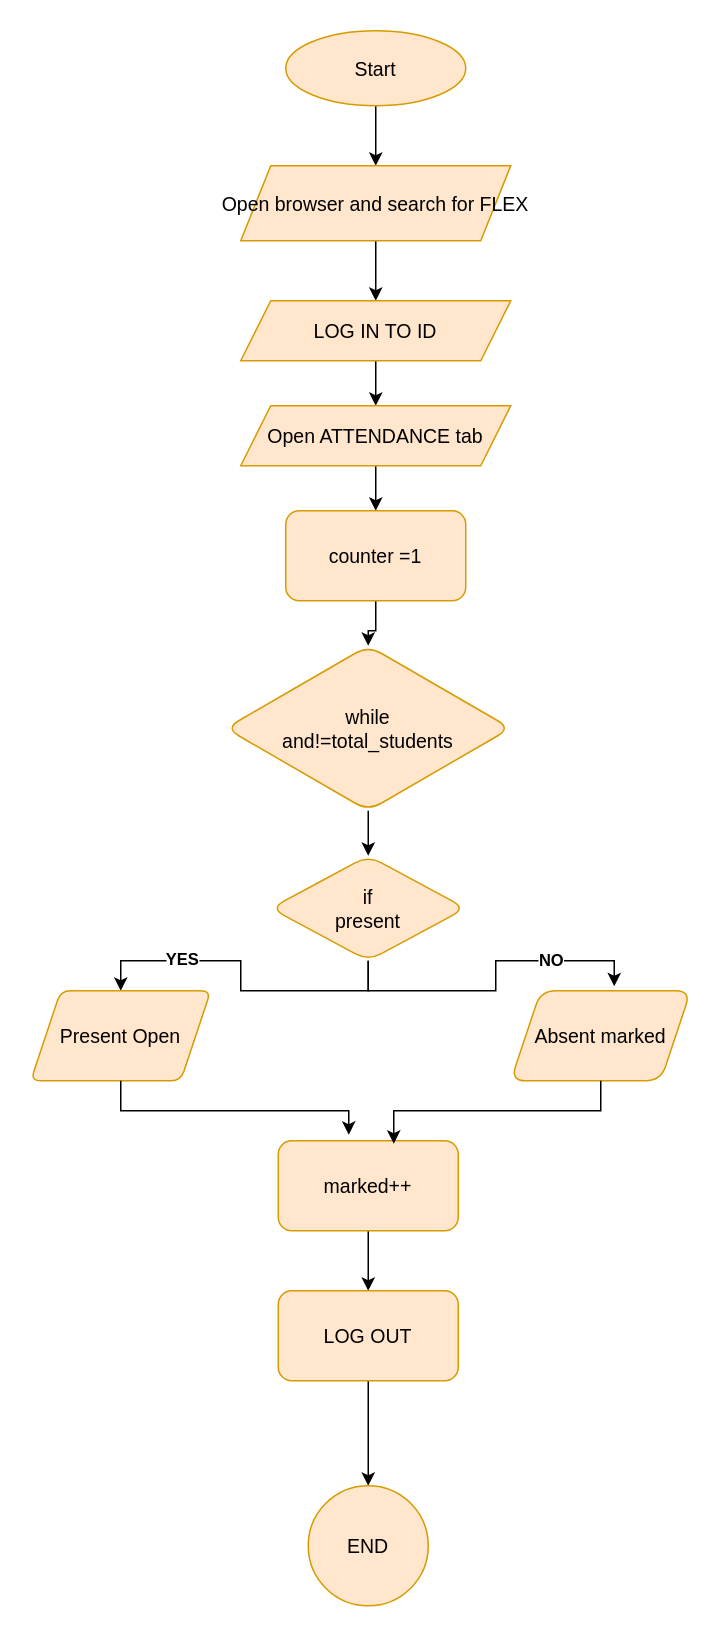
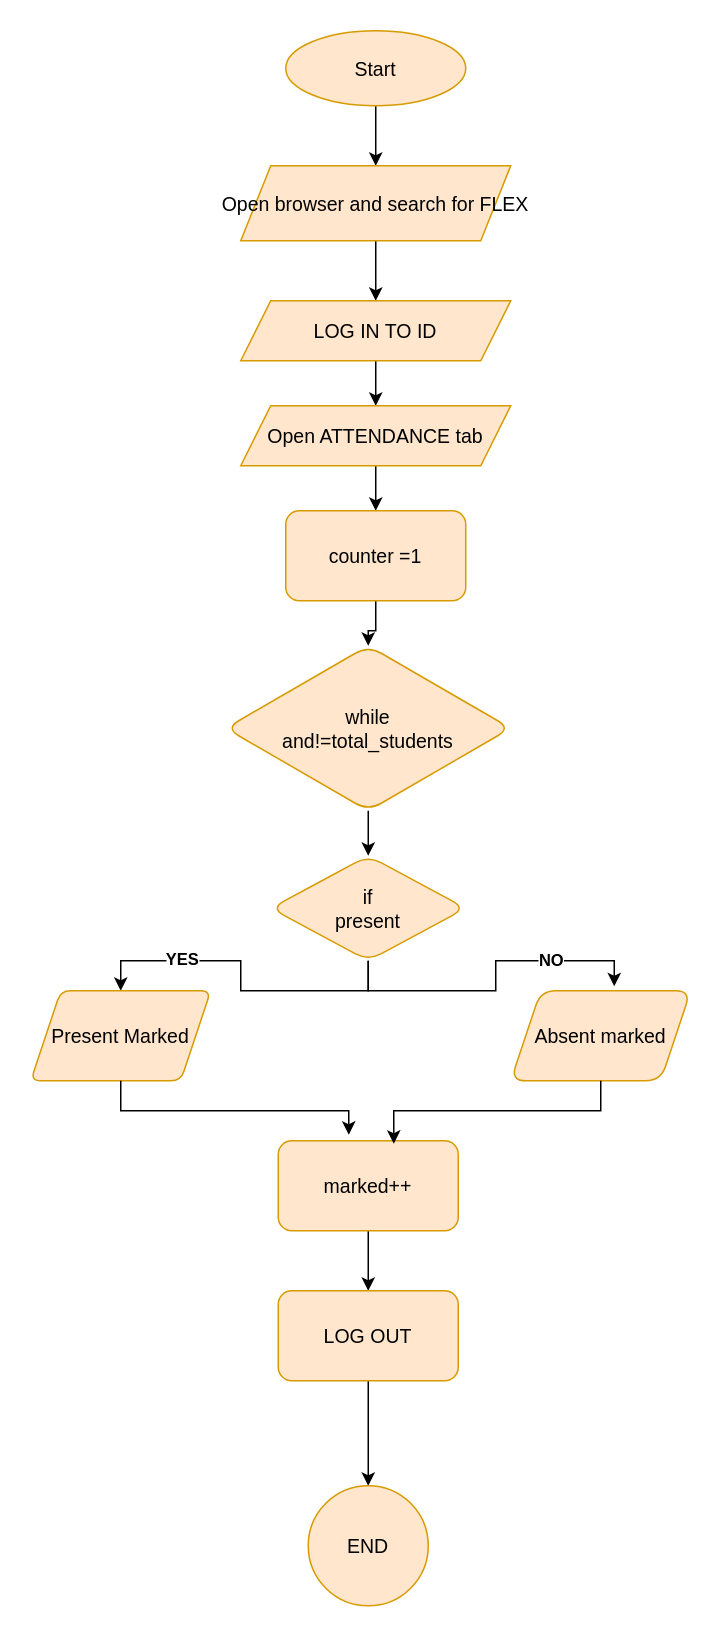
(120, 1037) -> (120, 1037)
